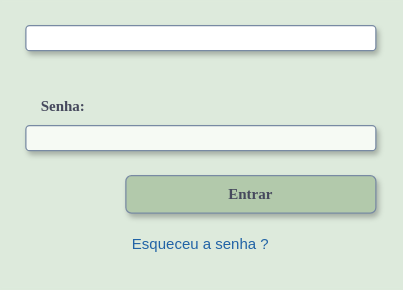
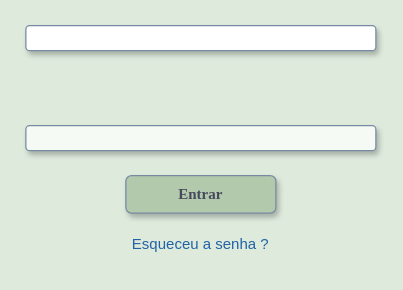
(63, 107) -> none
(251, 194) -> (201, 194)
